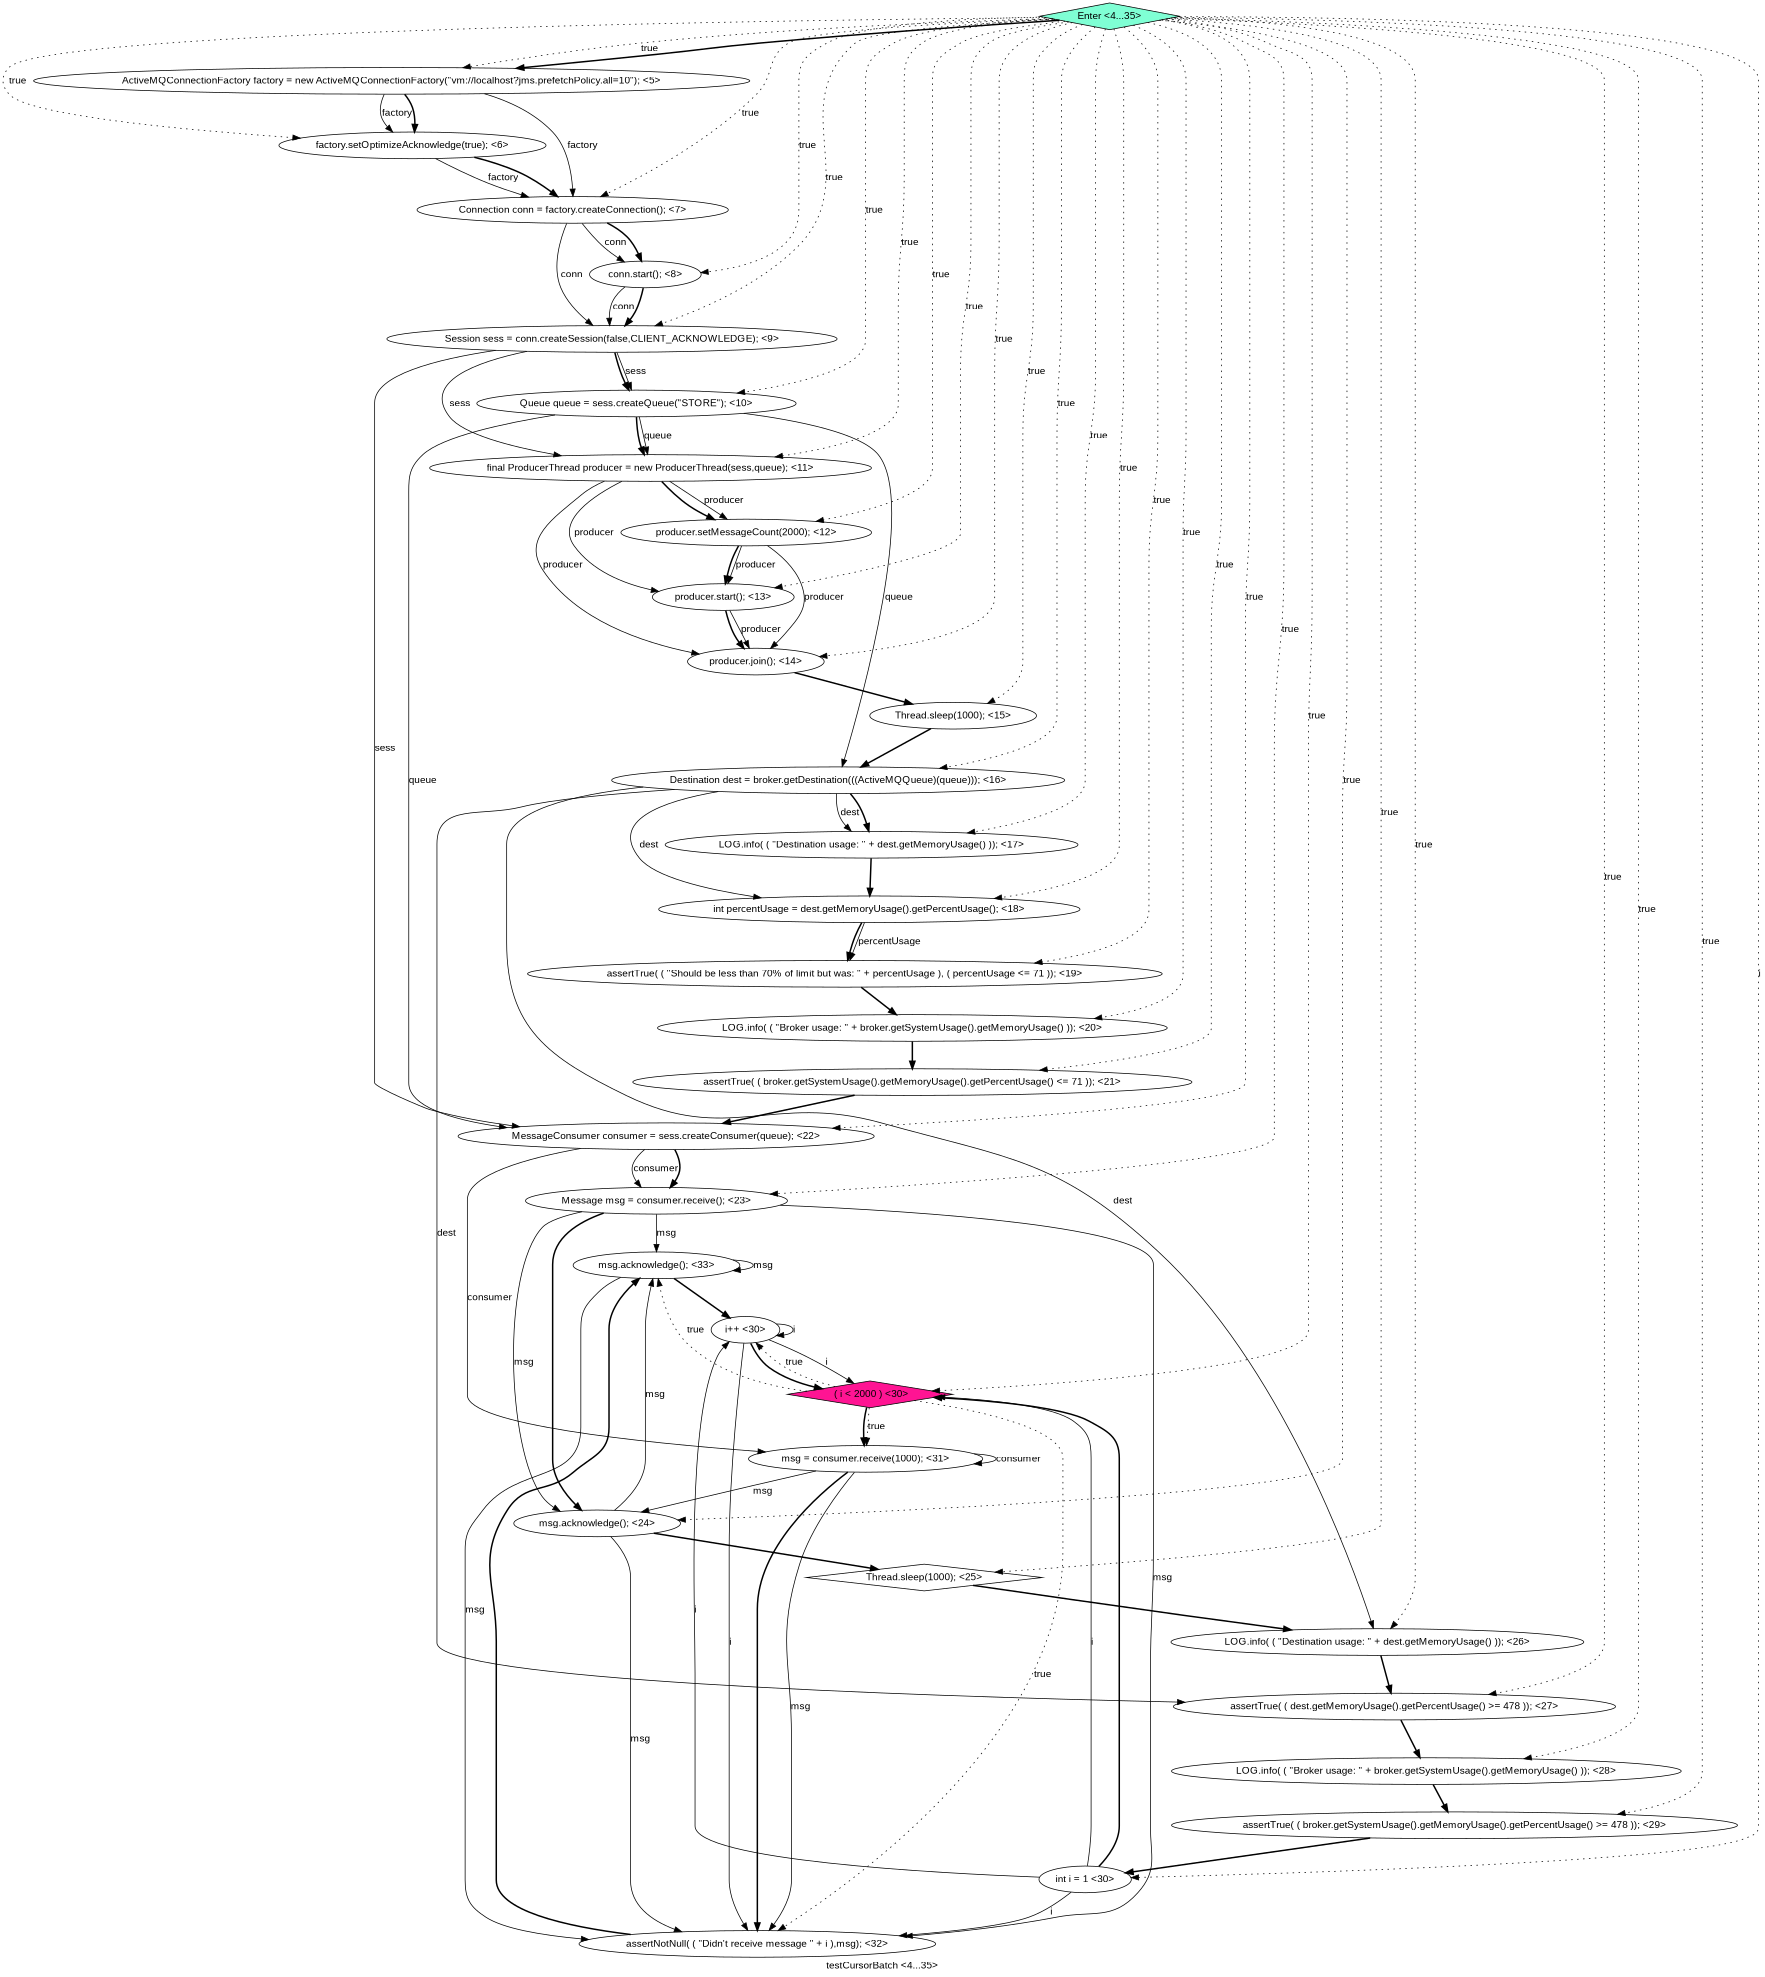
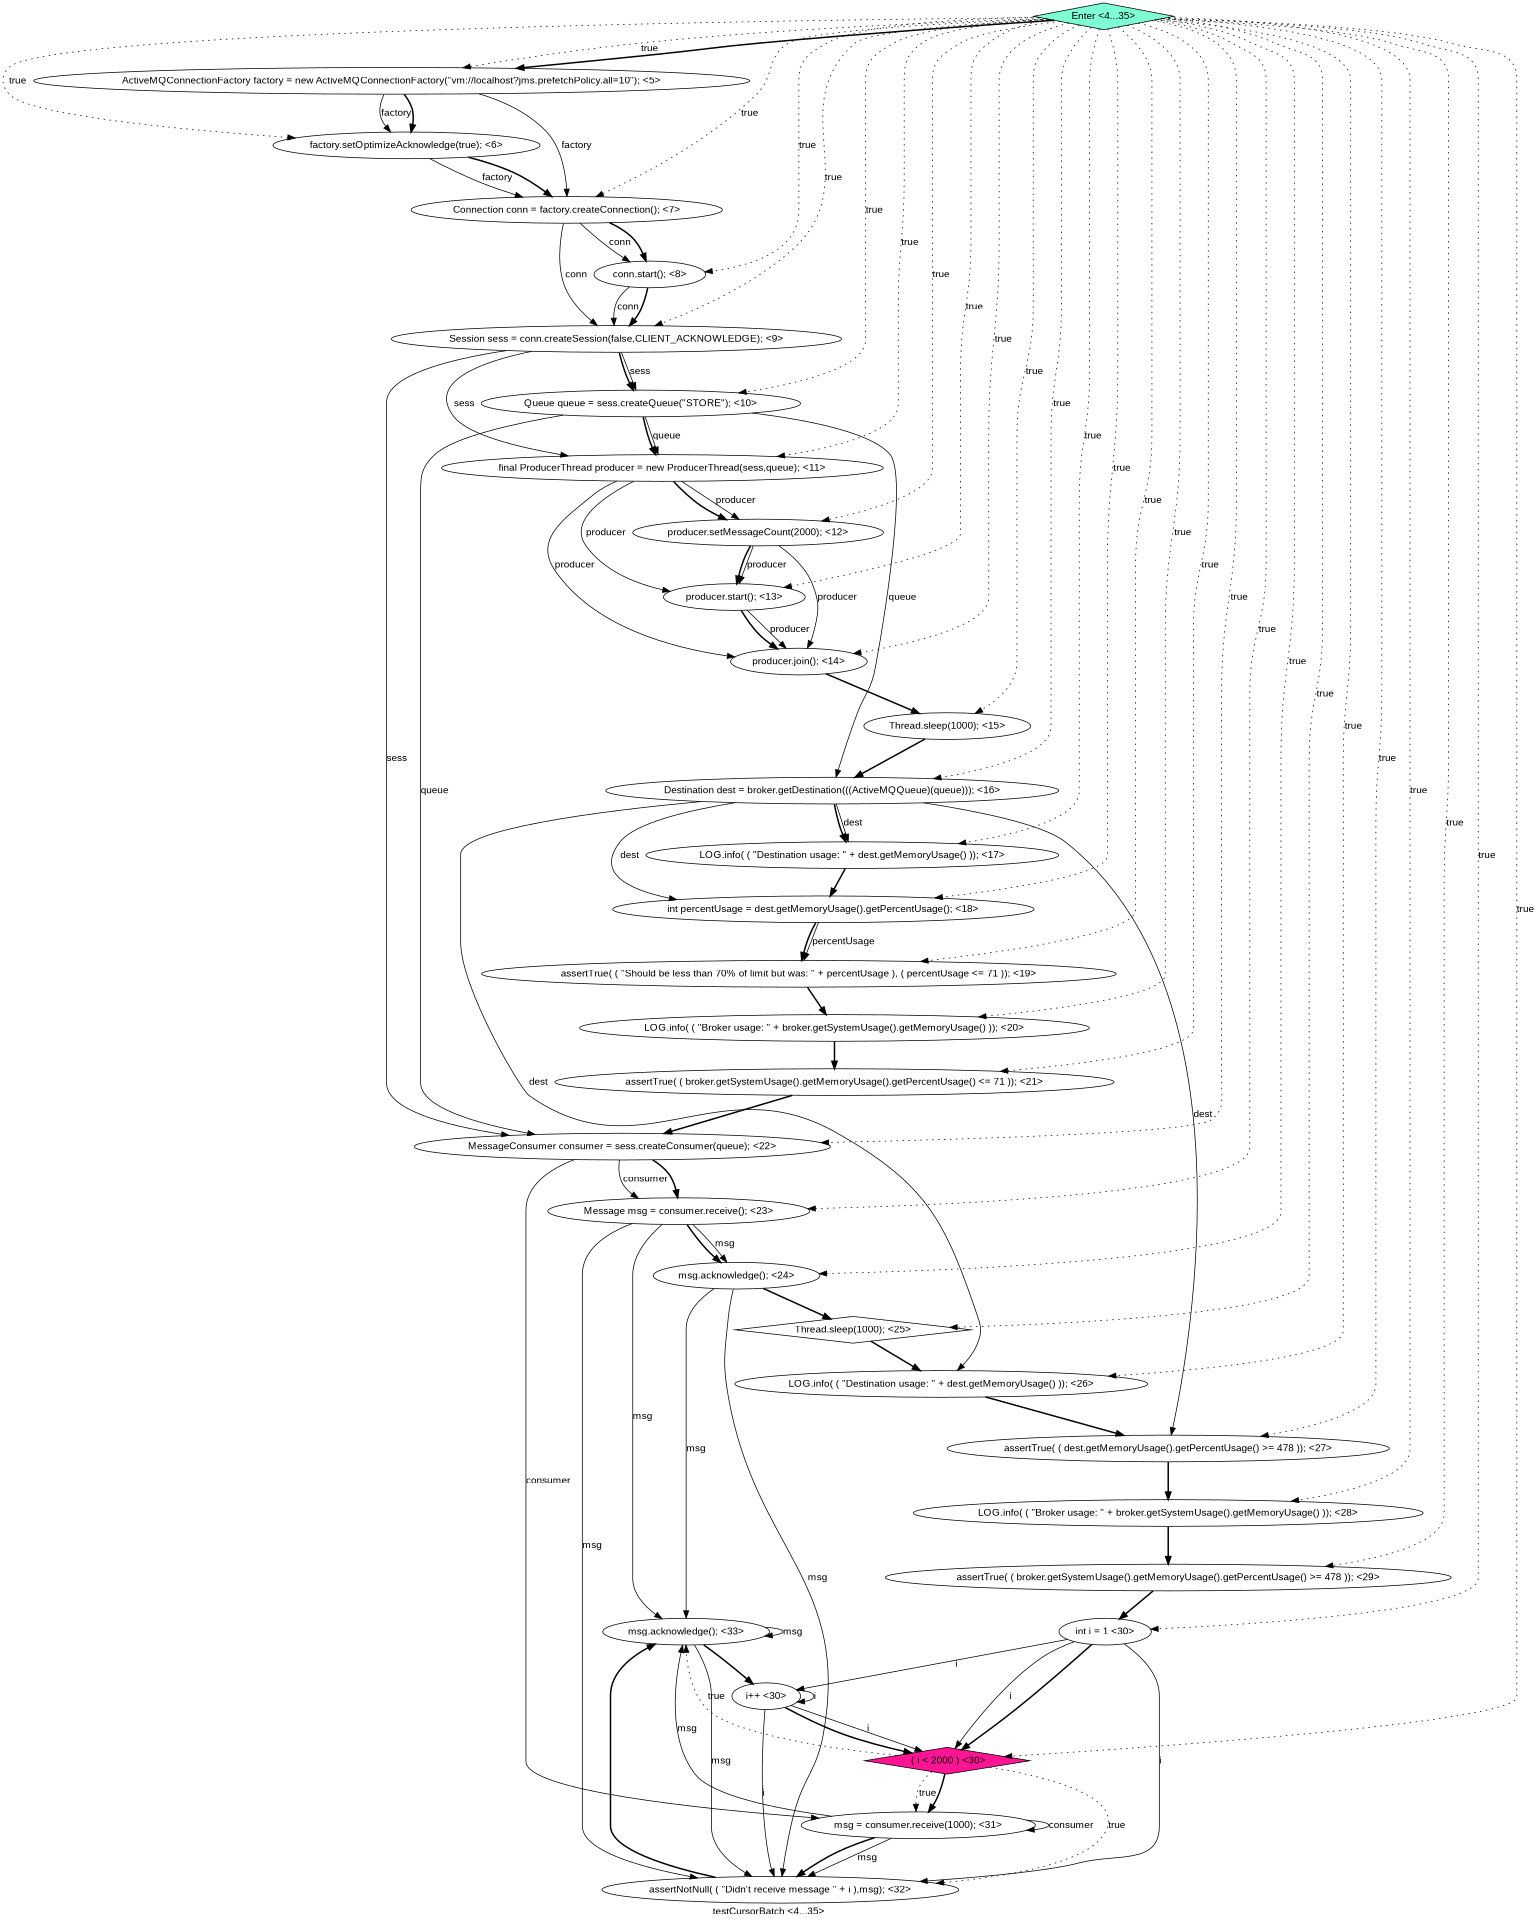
(1760, 974) -> (1487, 855)
(795, 1373) -> none
(736, 1489) -> (702, 1781)
